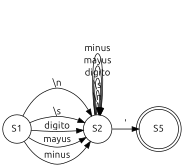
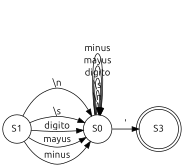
(98, 129) -> (98, 129)
(159, 129) -> (159, 129)
